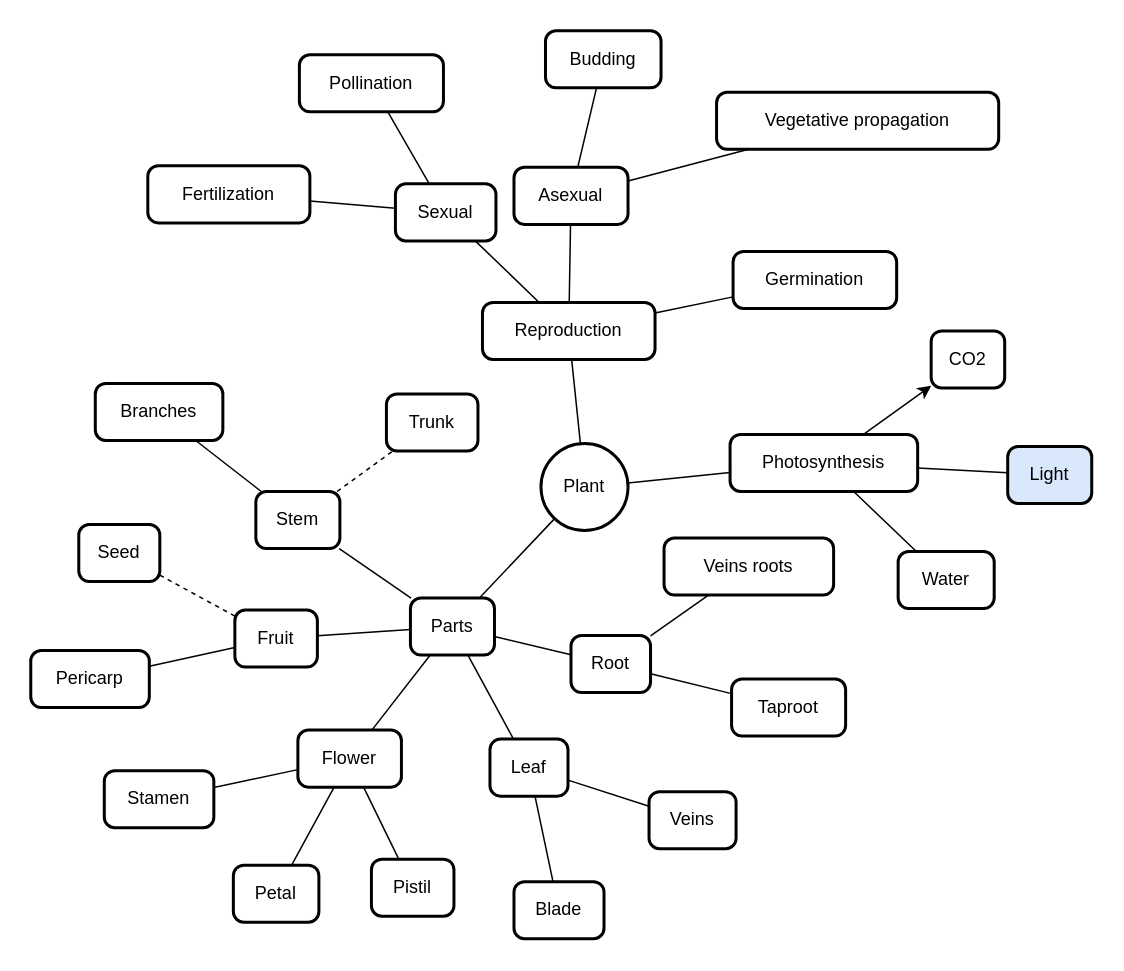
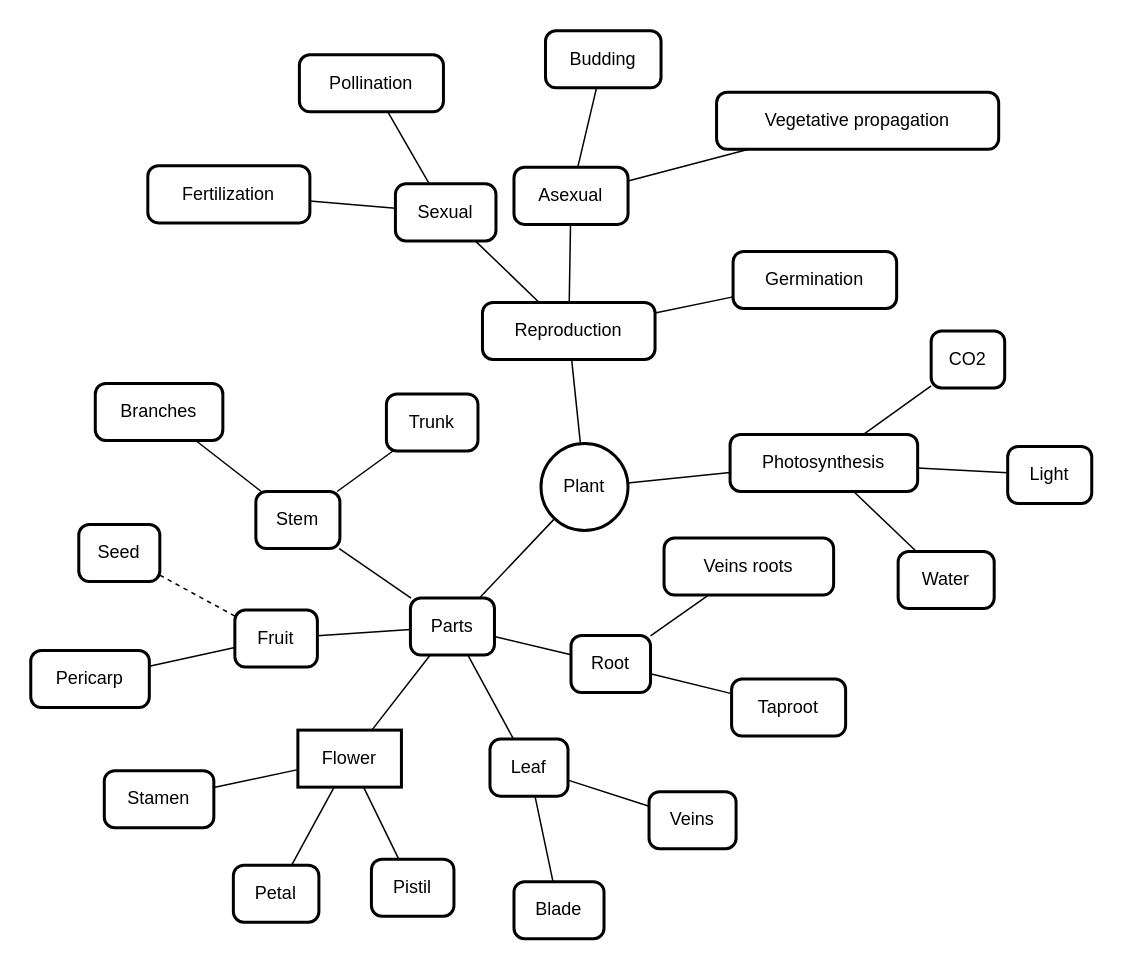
(921, 392) -> (926, 389)
(364, 472) -> (364, 472)
(1049, 475) -> (1049, 475)
(350, 758) -> (350, 758)
